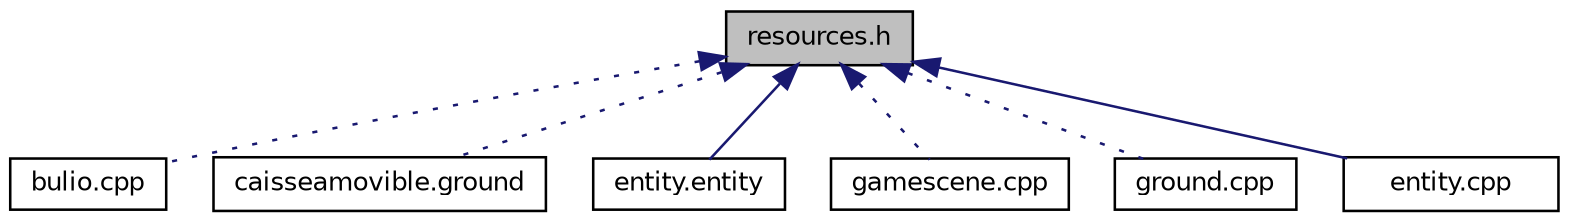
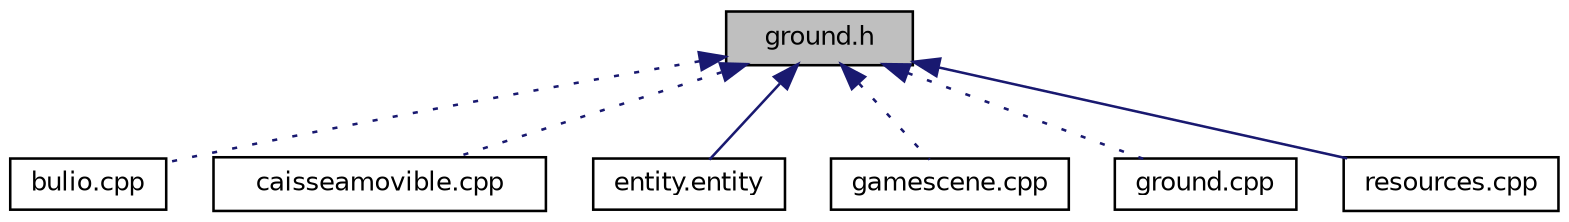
(820, 38) -> (820, 38)
(380, 184) -> (380, 184)
(1451, 184) -> (1451, 184)
